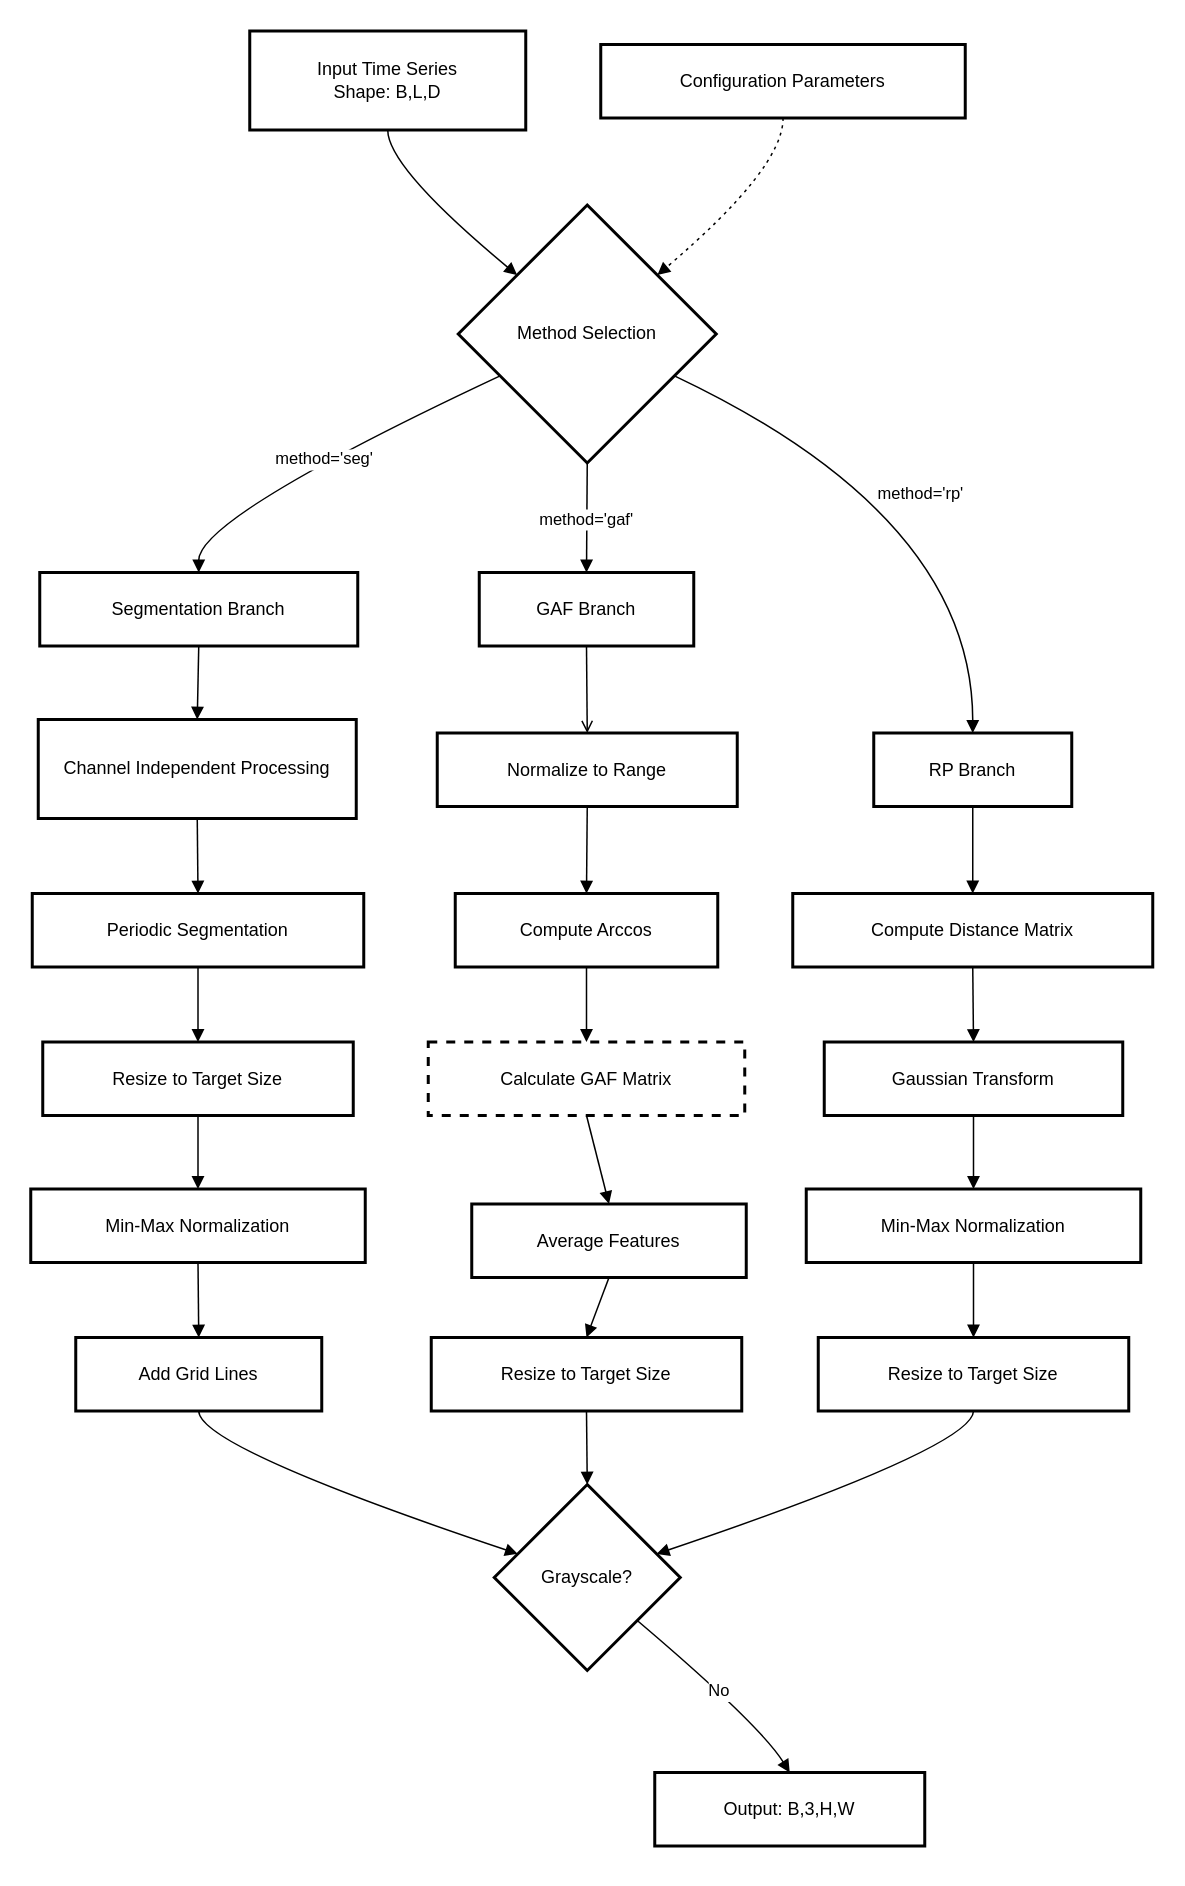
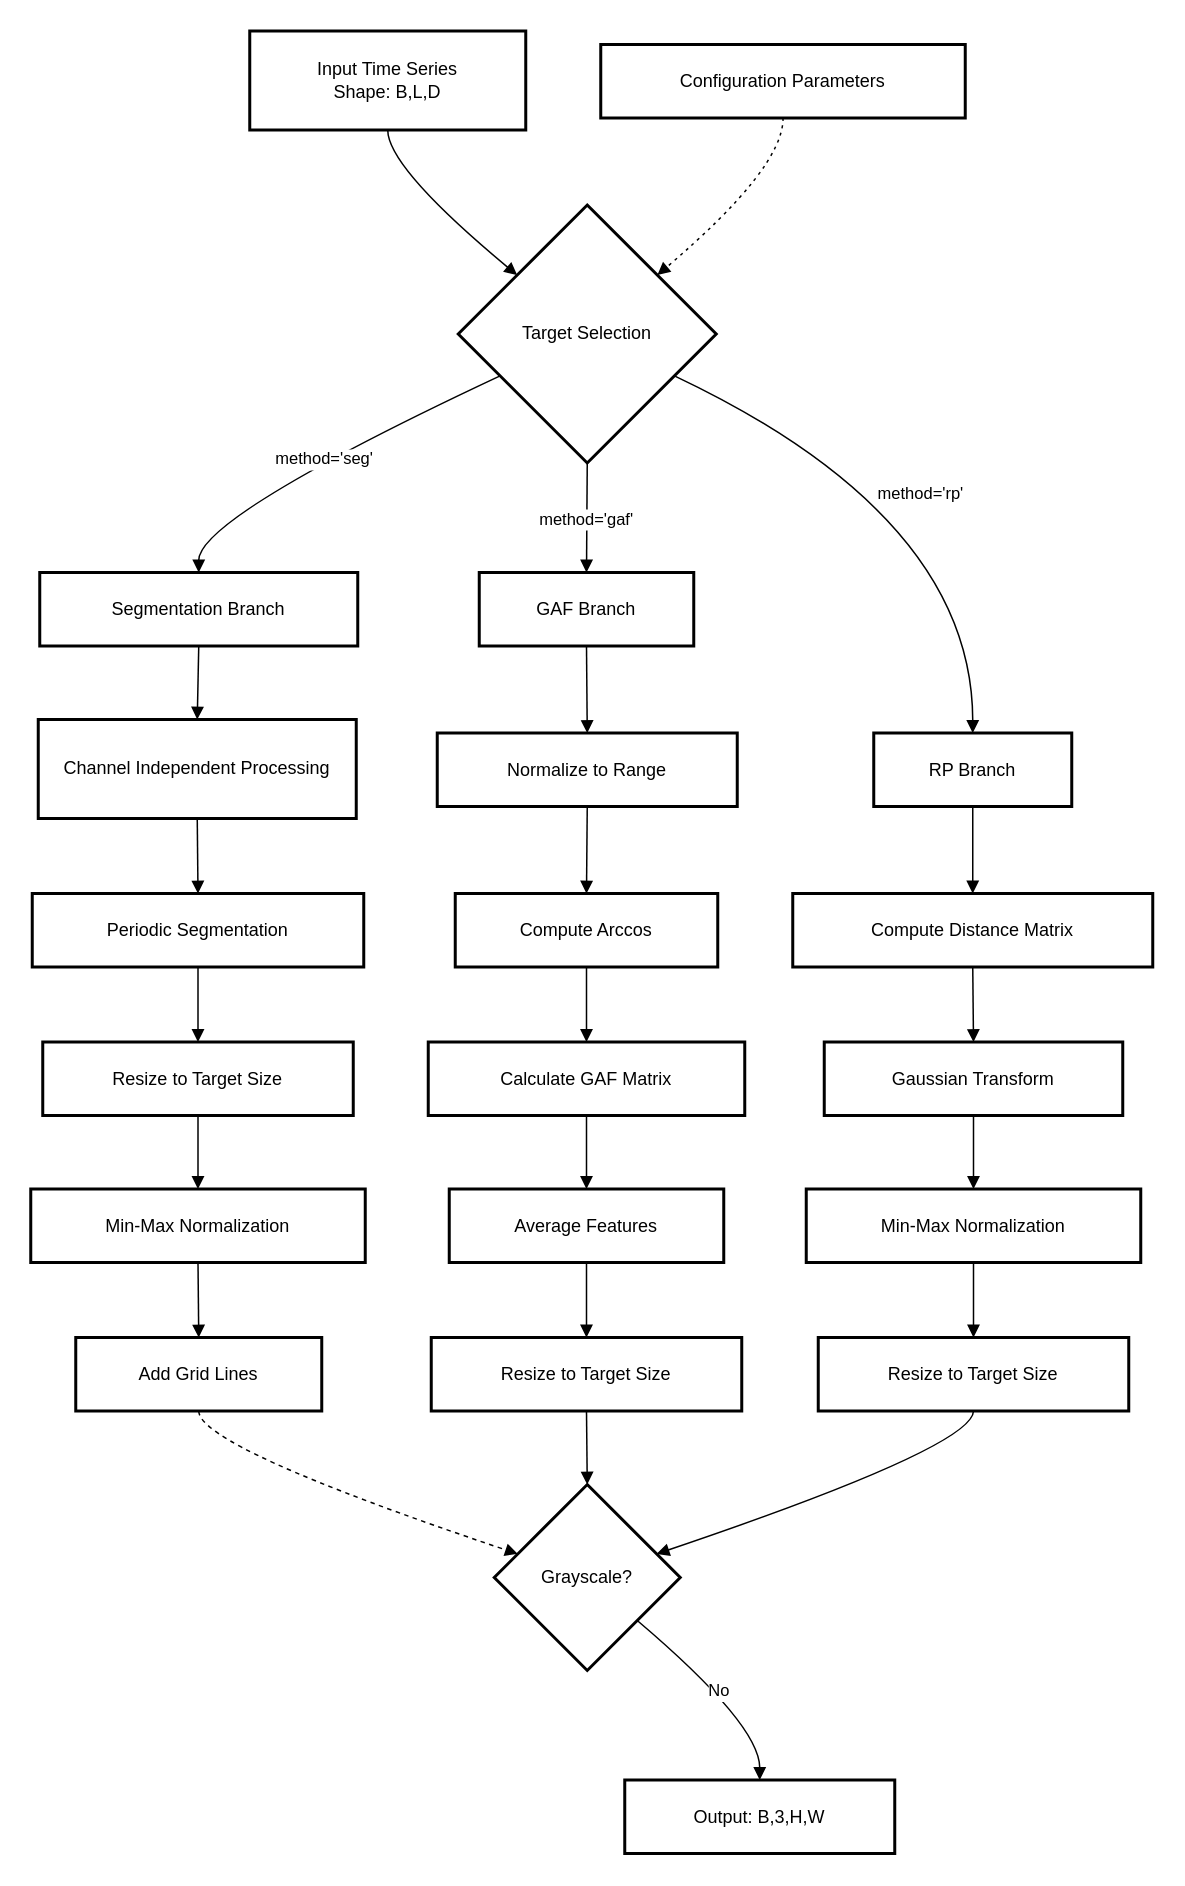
(587, 334) -> (587, 334)
(587, 723) -> (587, 719)
(587, 1079) -> (587, 1079)
(609, 1241) -> (587, 1226)
(347, 1493) -> (347, 1493)
(790, 1809) -> (760, 1817)
